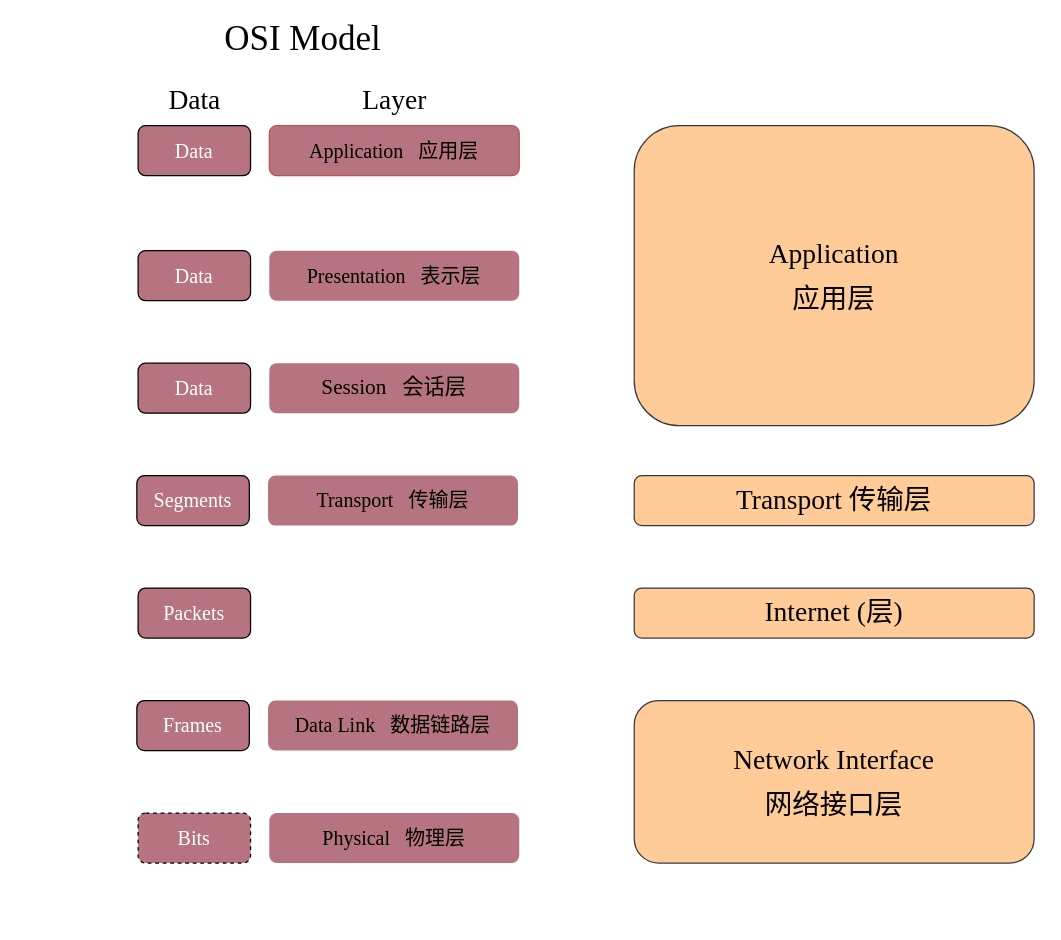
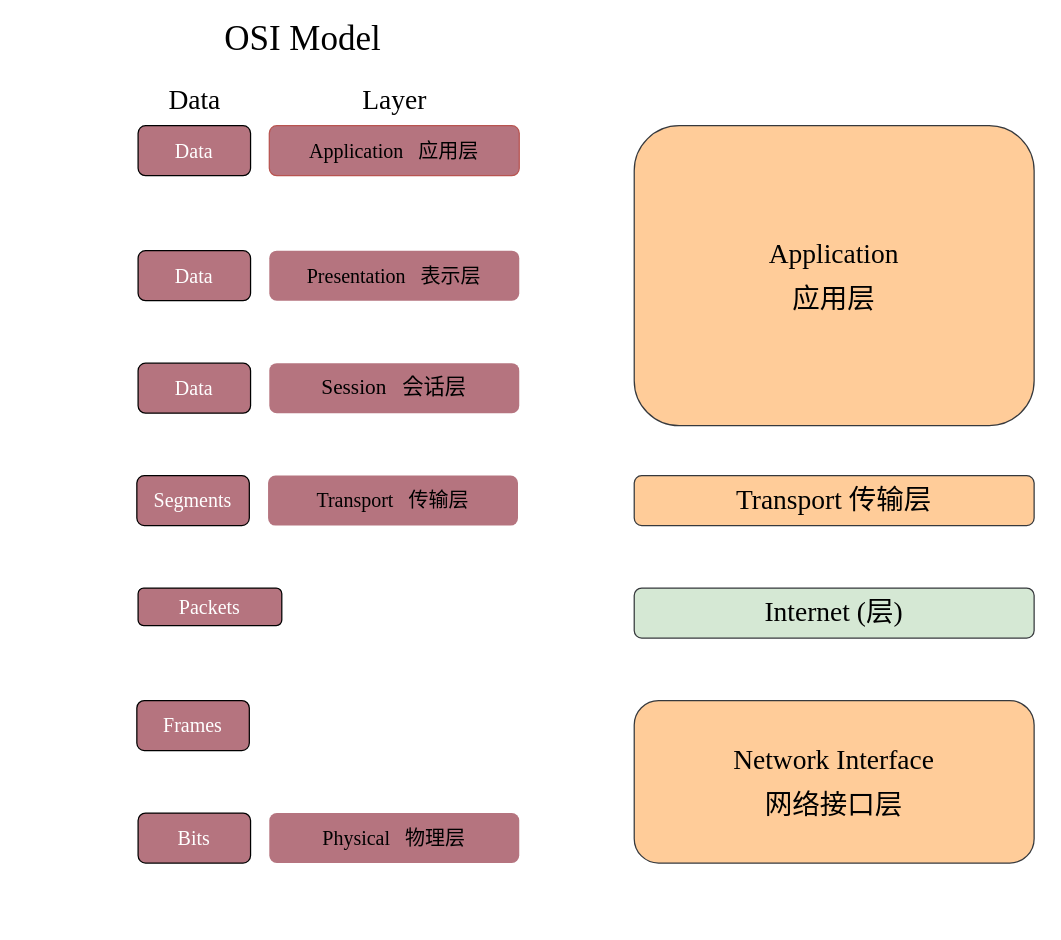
(194, 613) -> (210, 607)
(834, 613) -> (834, 613)
(393, 726) -> none
(194, 838) -> (194, 838)
